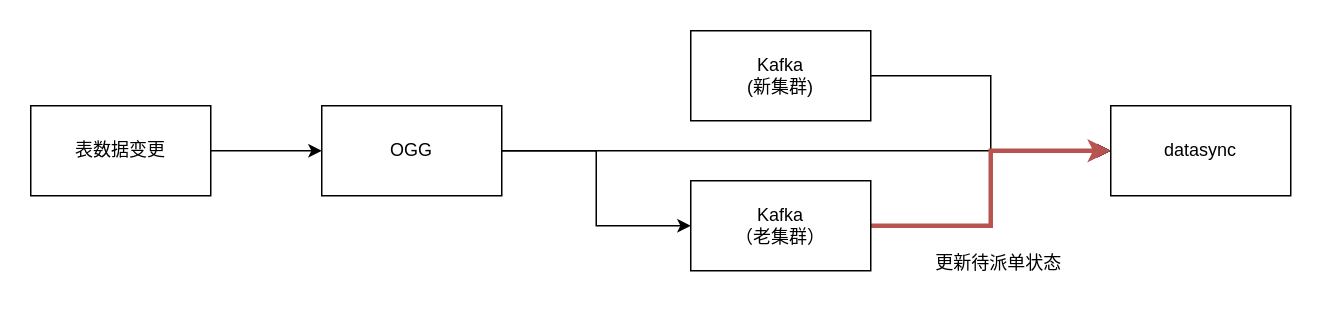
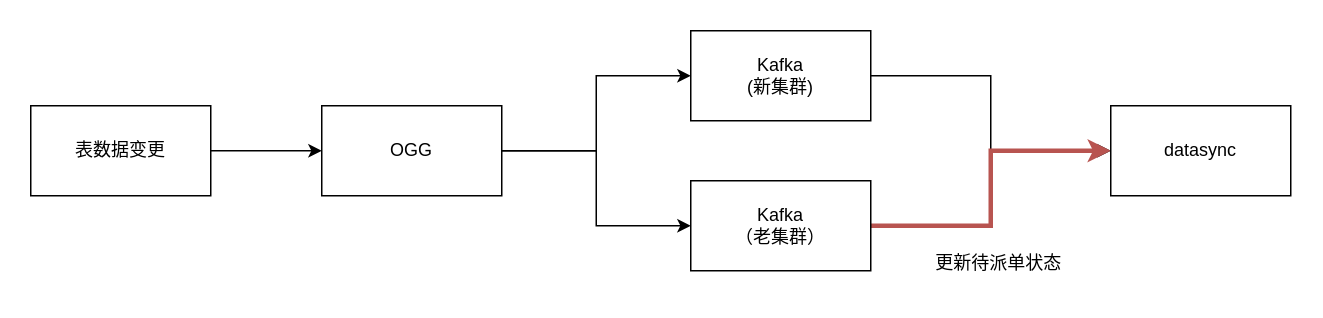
(793, 151) -> (602, 76)
